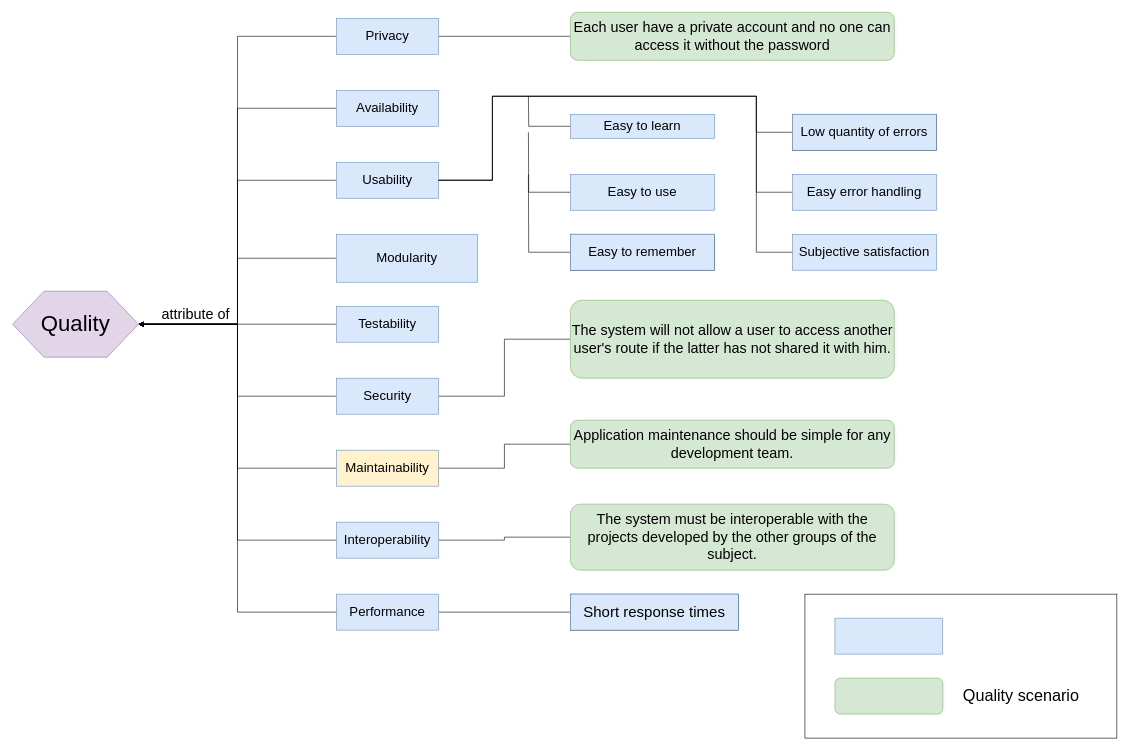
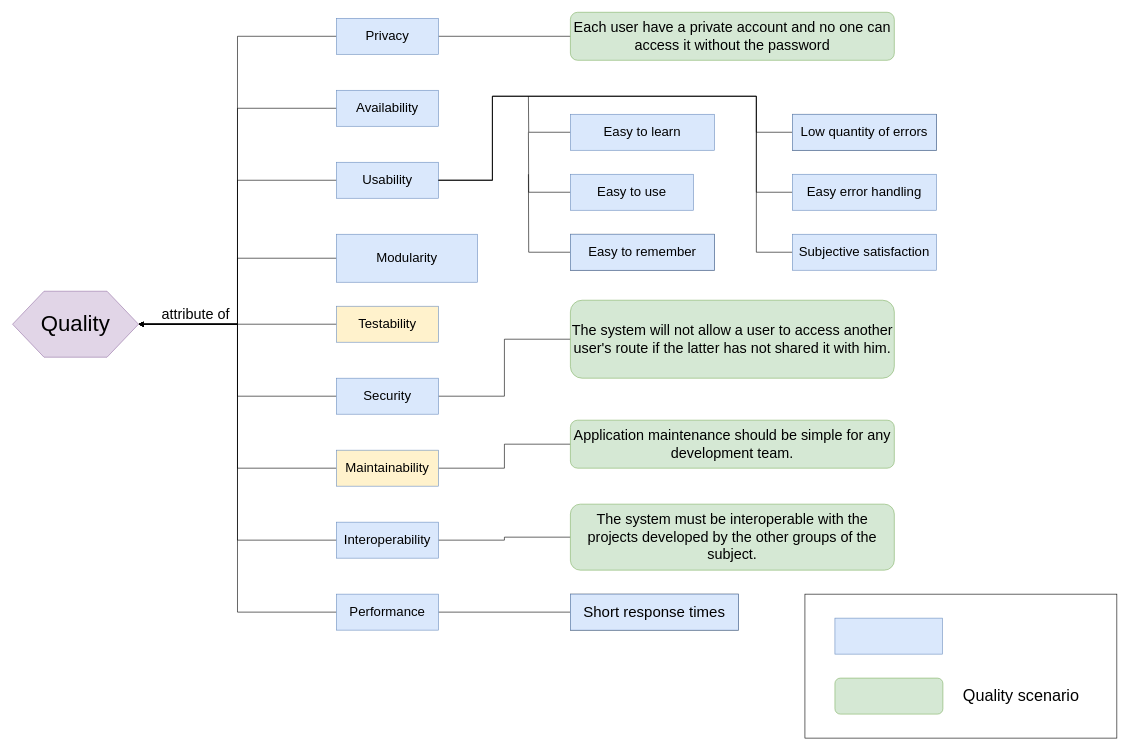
(642, 126) -> (642, 132)
(642, 192) -> (632, 192)
(387, 324) -> (387, 324)
